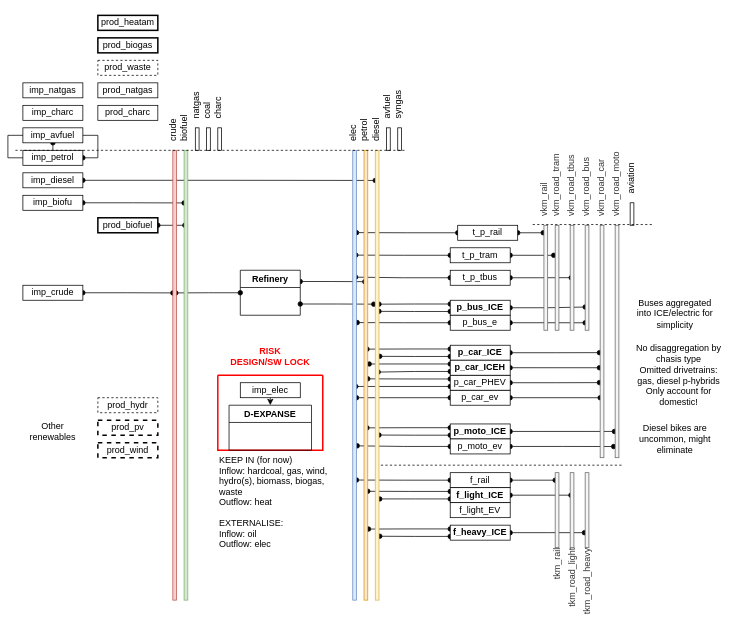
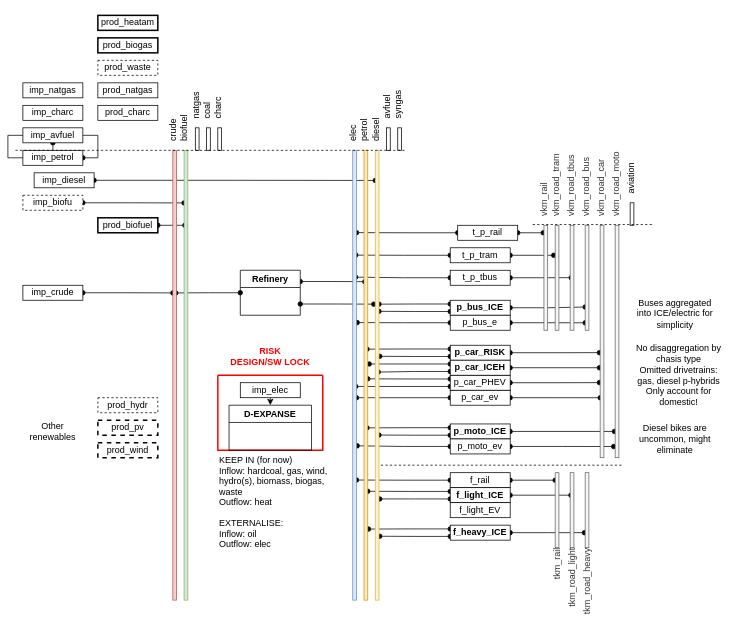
(53, 180) -> (64, 180)
(53, 203) -> (53, 203)
(480, 353) -> (480, 353)
